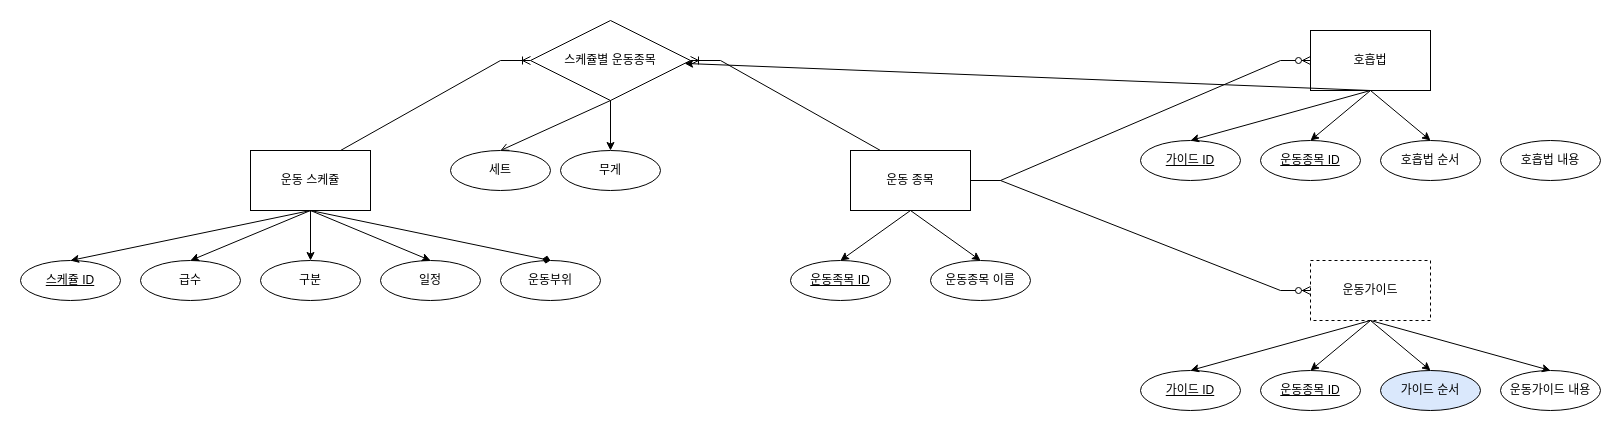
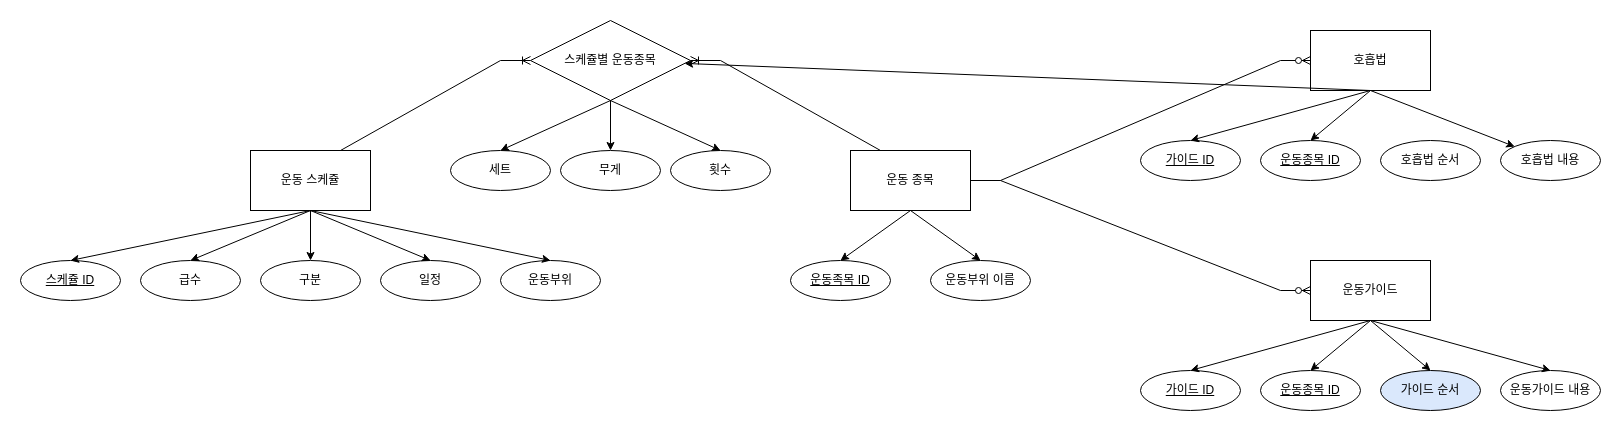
(1398, 114) -> (1441, 118)
none -> (664, 125)
(506, 148) -> (508, 147)
none -> (721, 171)
(542, 259) -> (542, 259)
(981, 281) -> (981, 281)
(1371, 291) -> (1371, 291)
